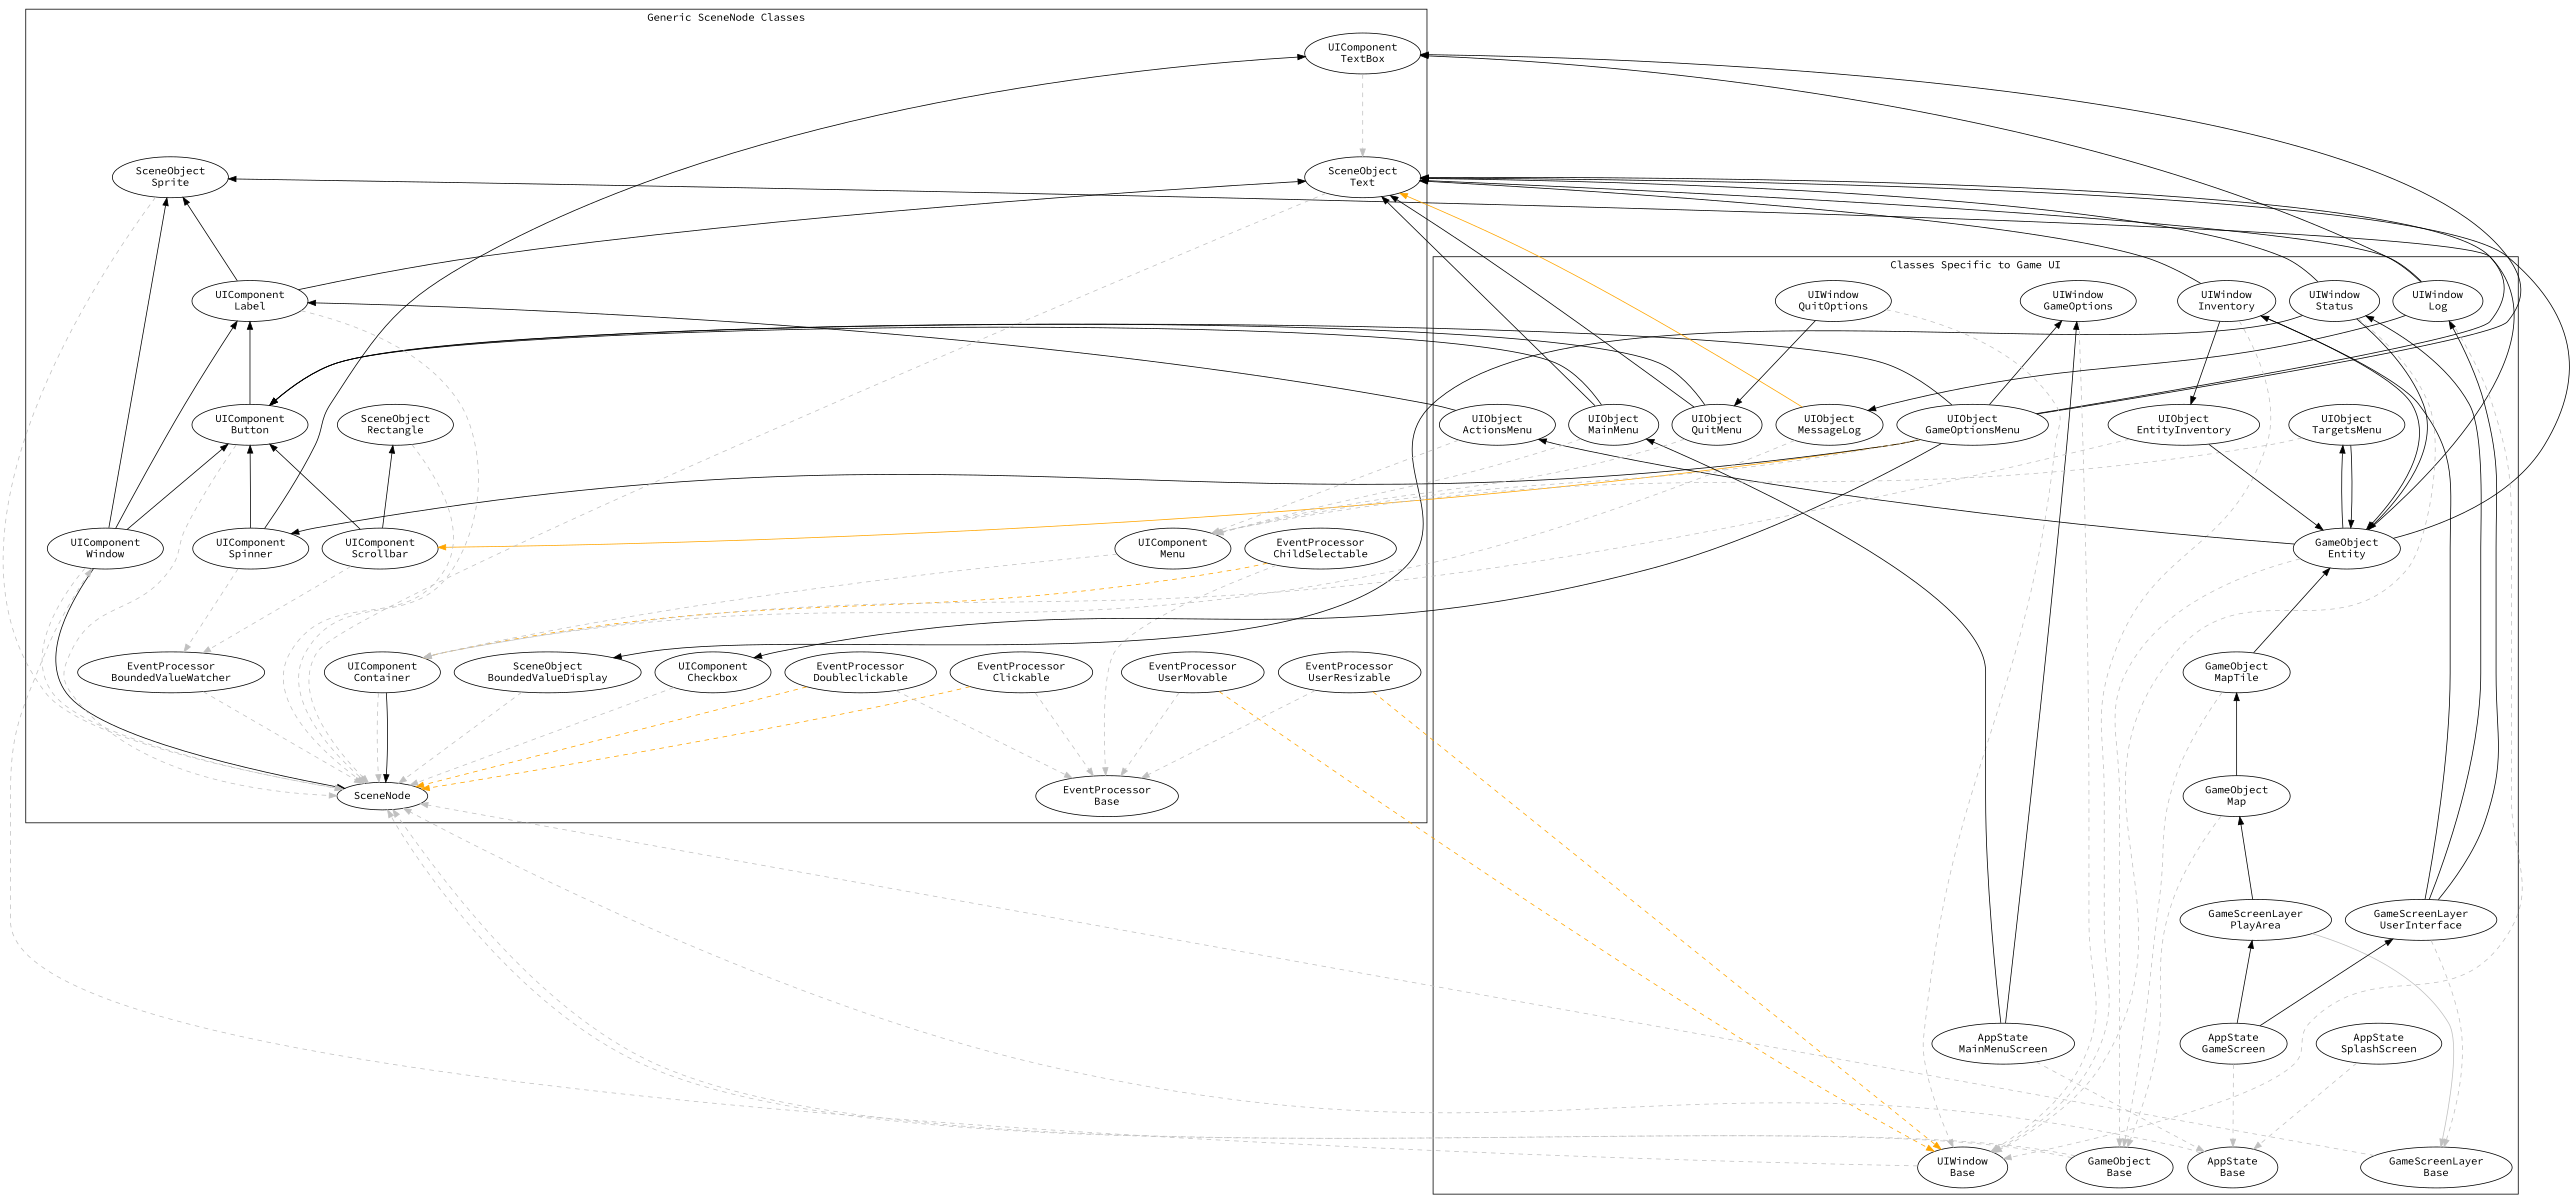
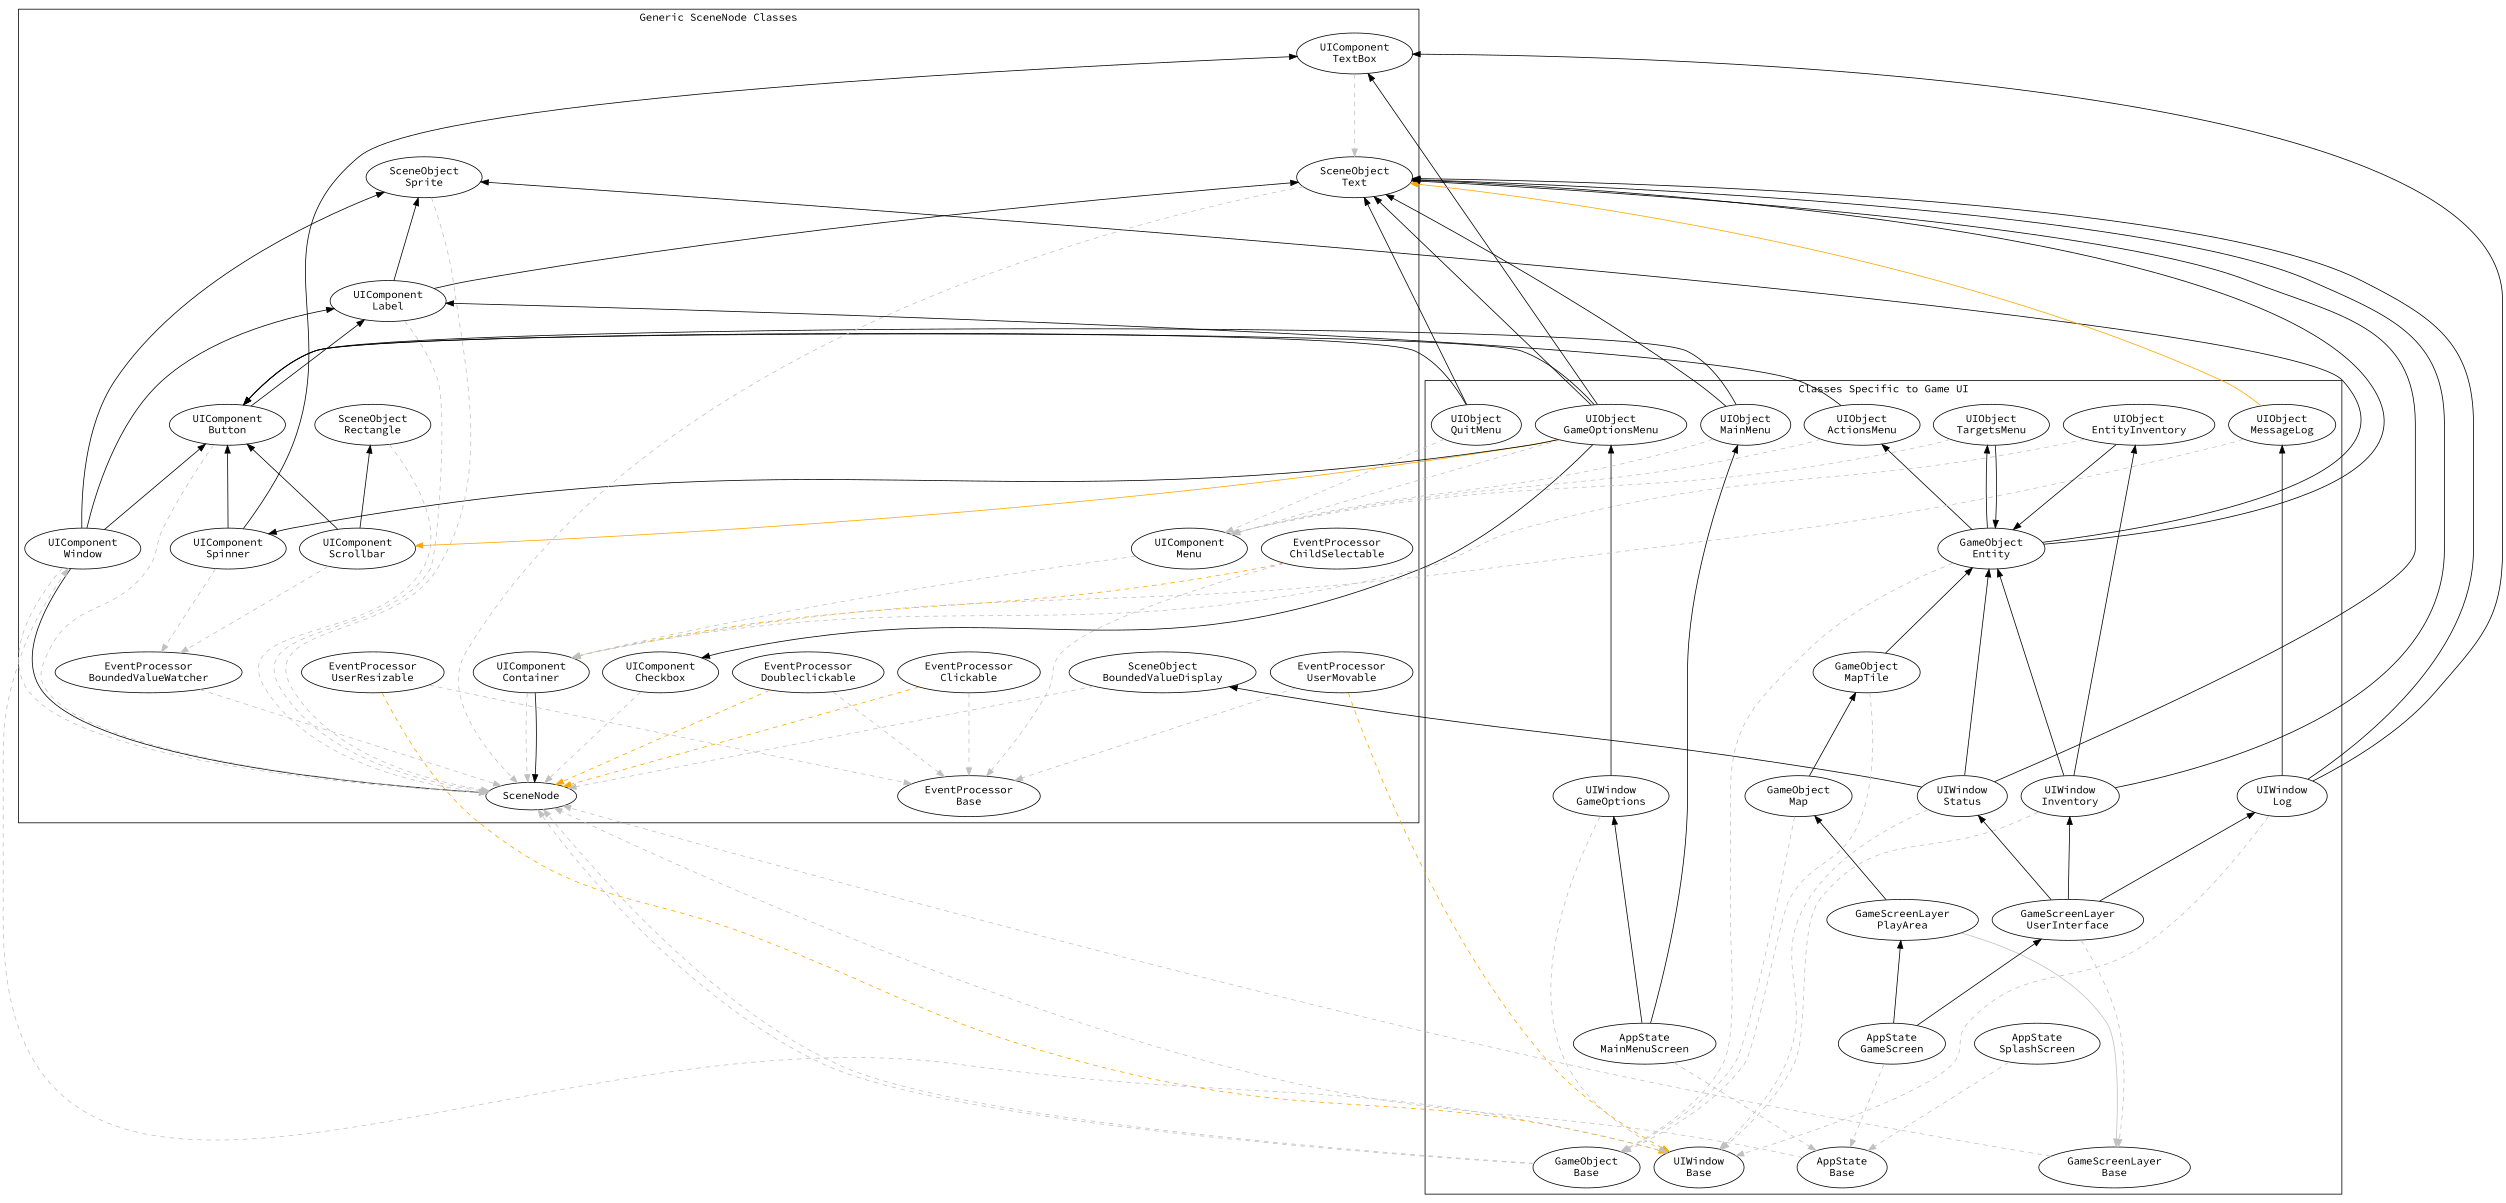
(1833, 301) -> none
(2025, 364) -> (1611, 614)
